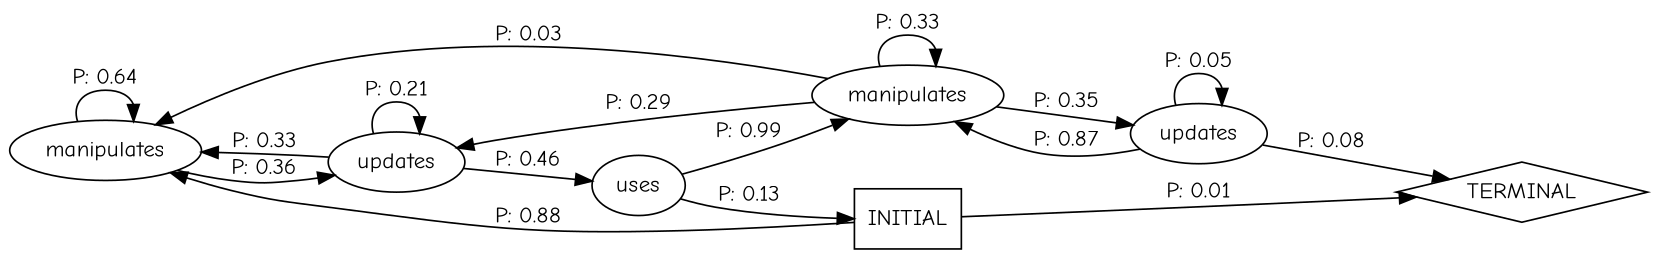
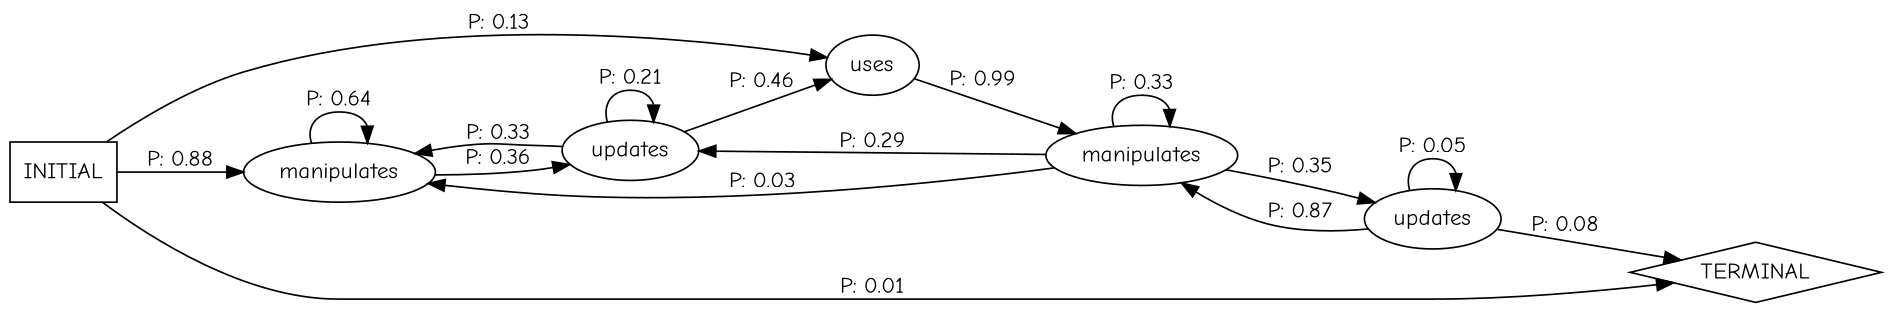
(758, 213) -> (449, 38)
